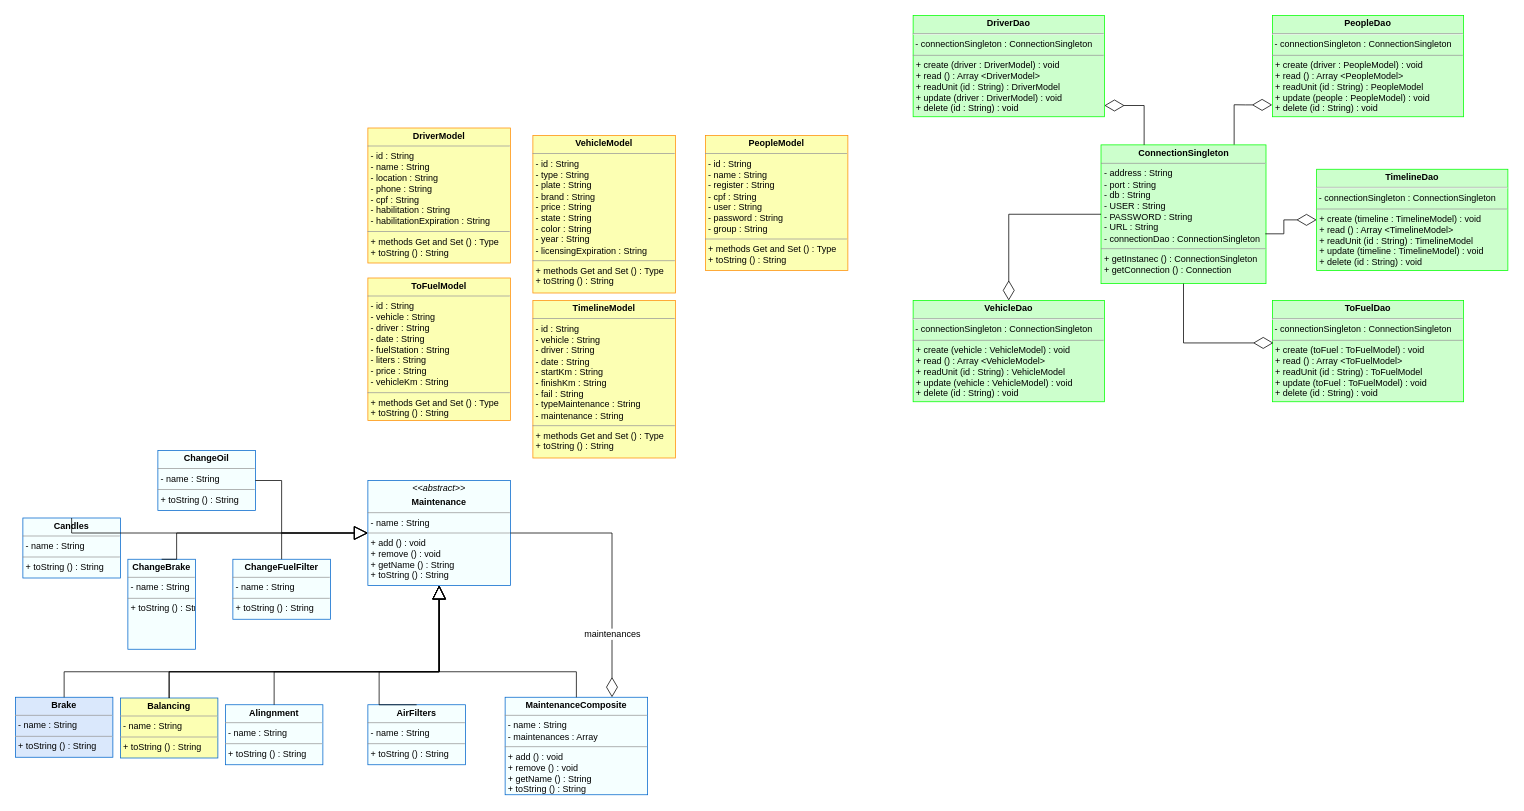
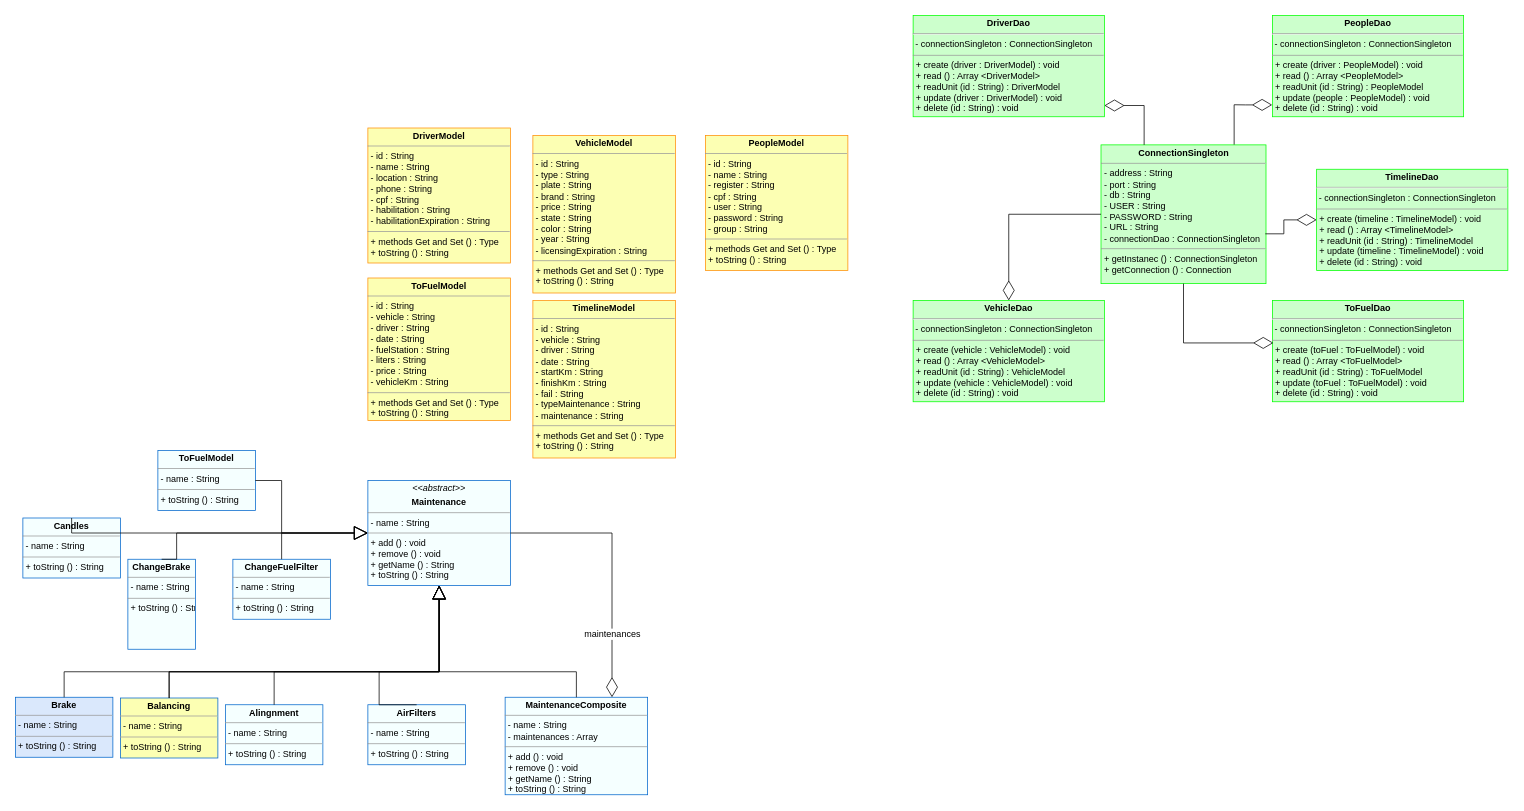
(205, 467) -> (205, 467)
